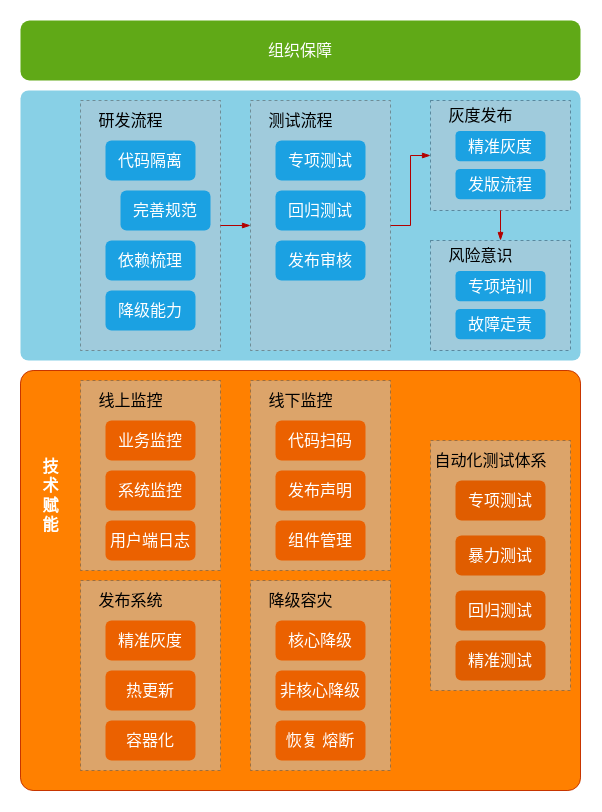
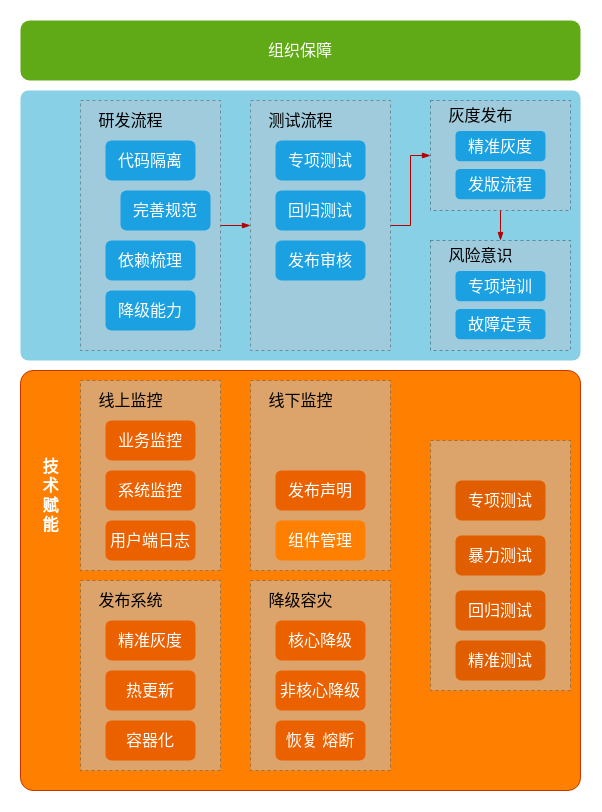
(321, 441) -> none
(491, 461) -> none
(321, 541) -> (321, 541)
